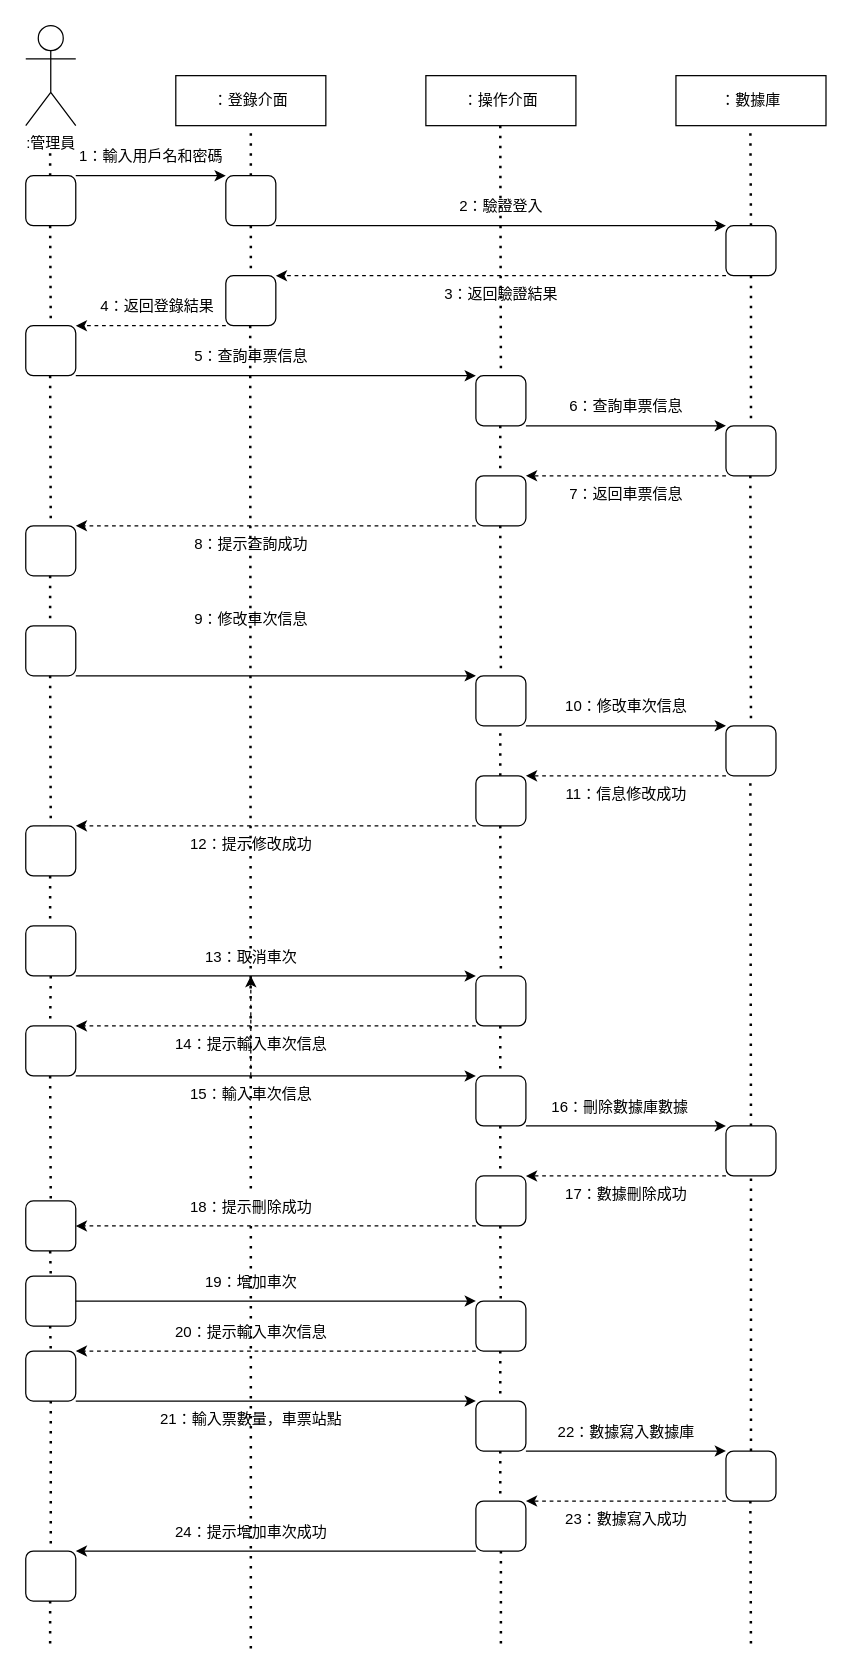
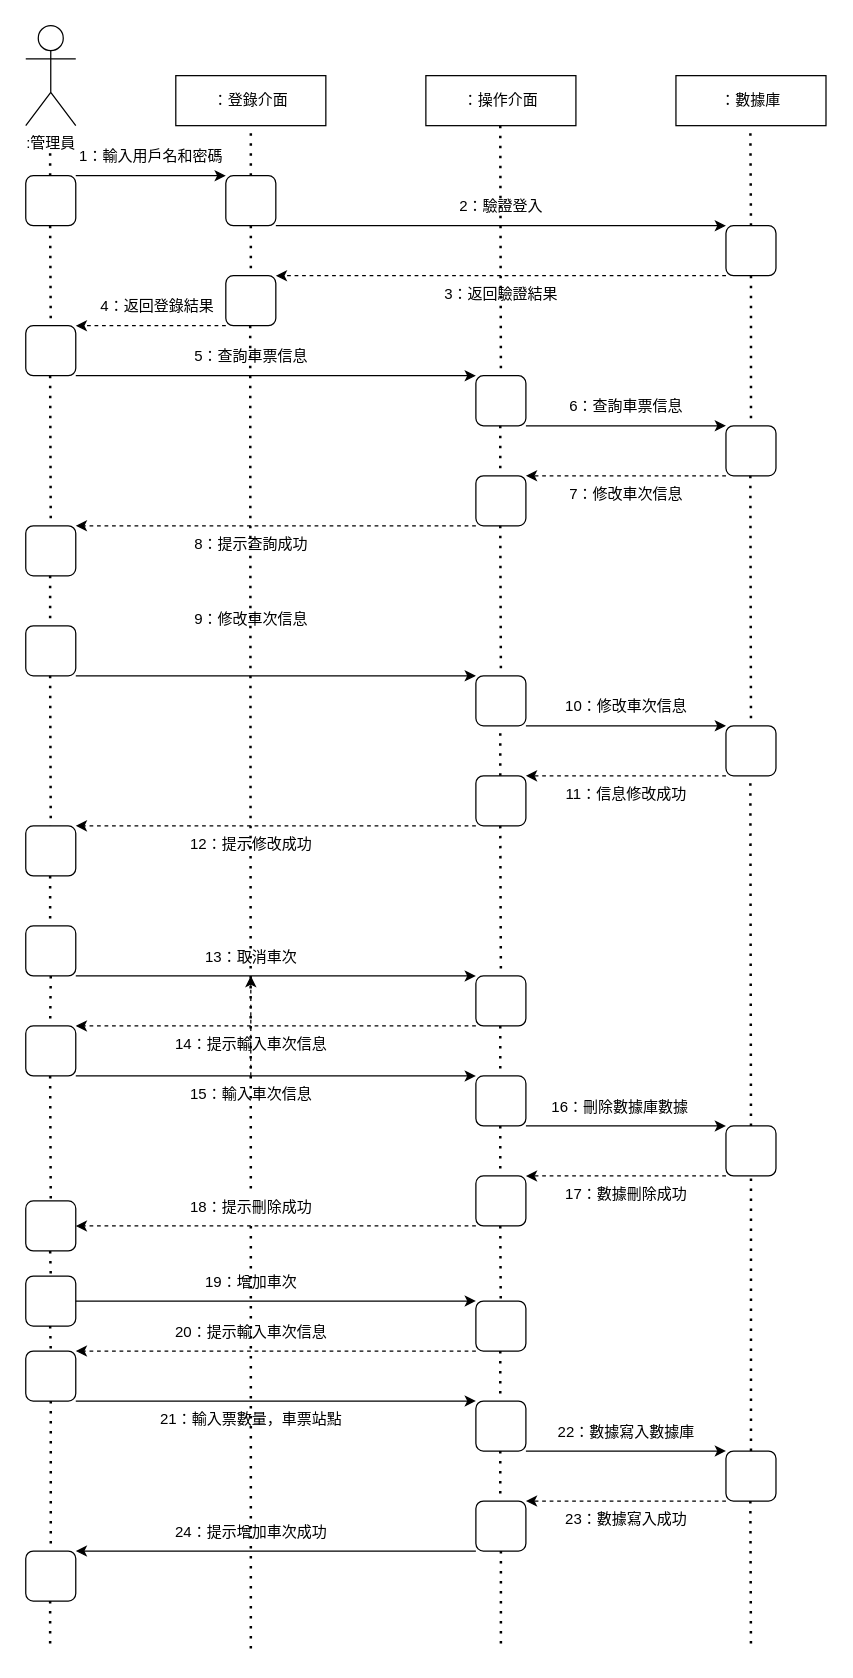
(626, 494) -> (626, 494)
